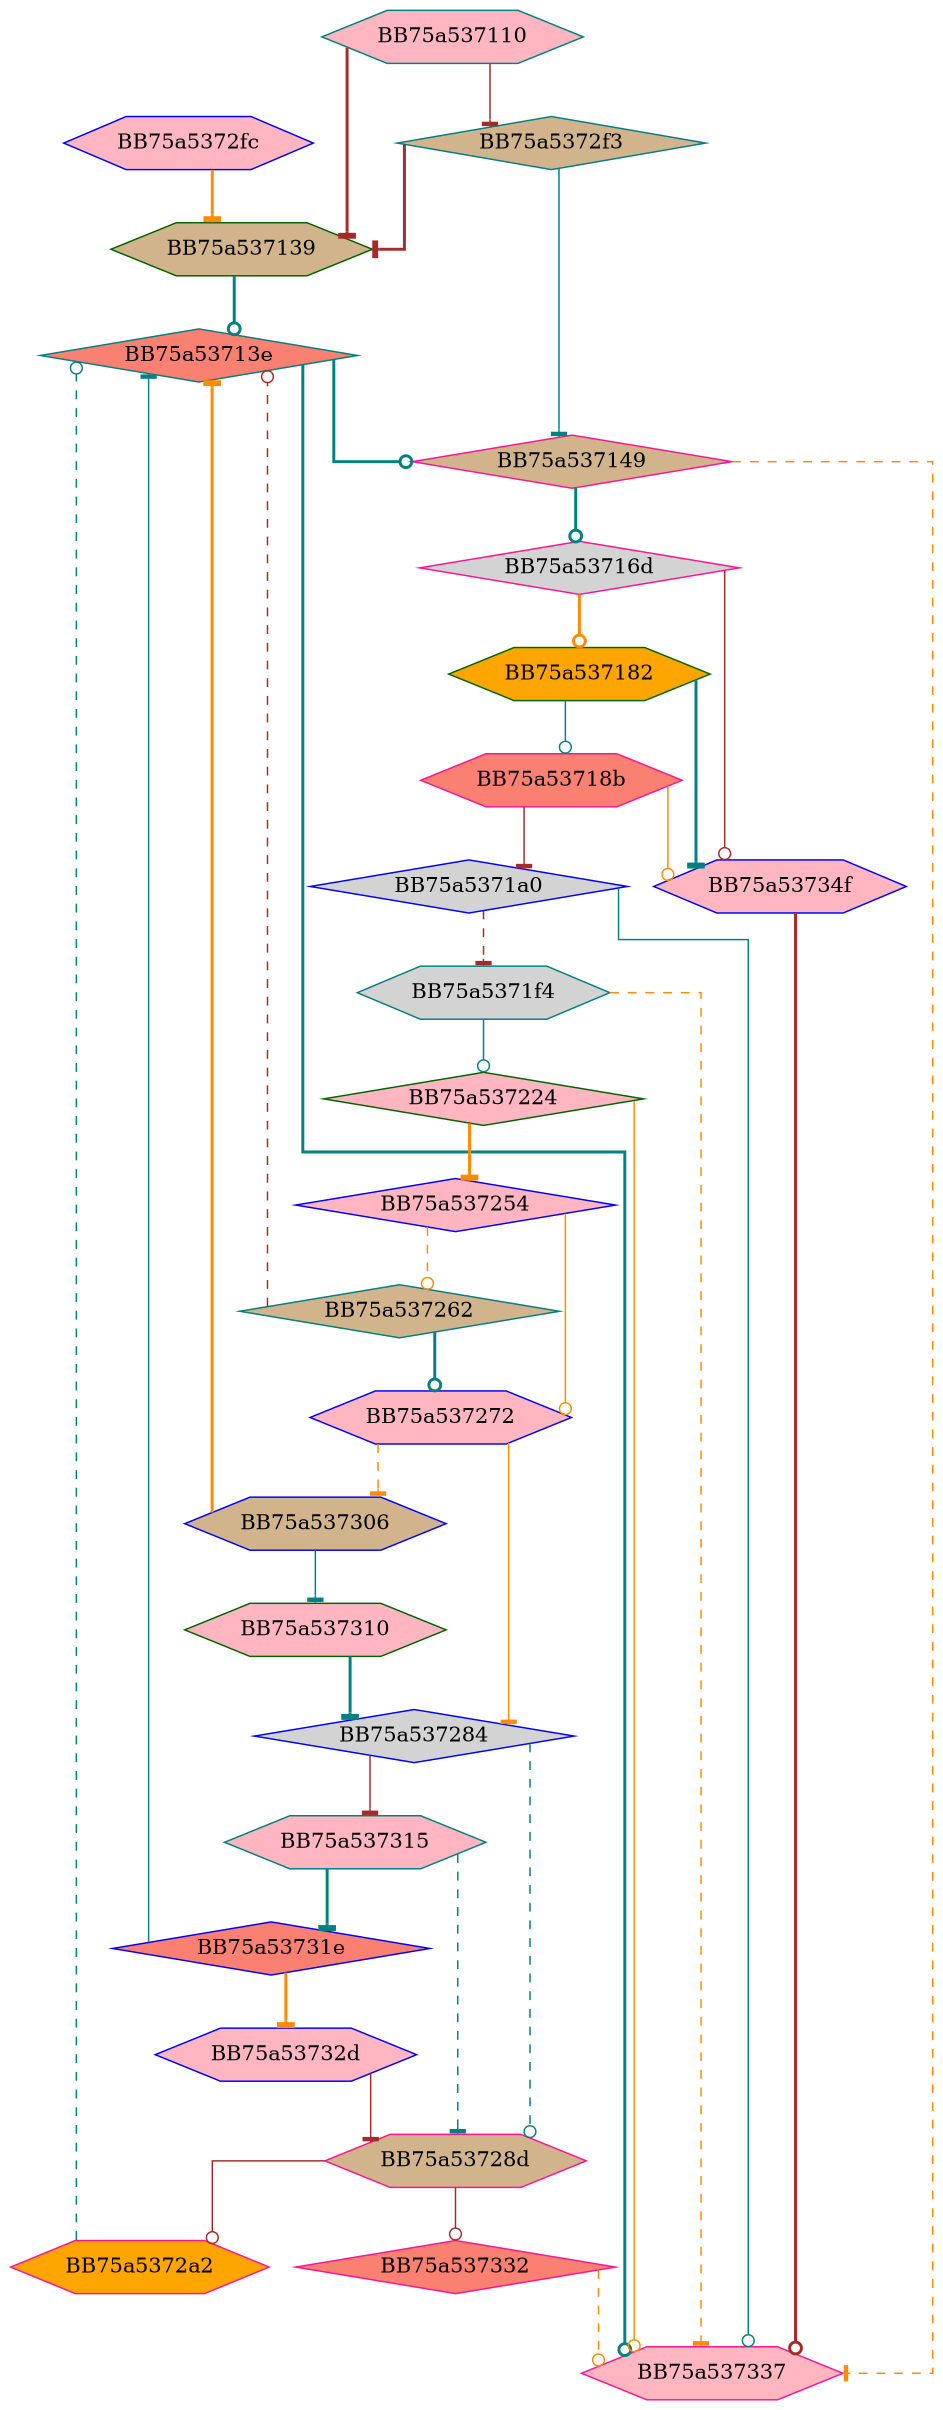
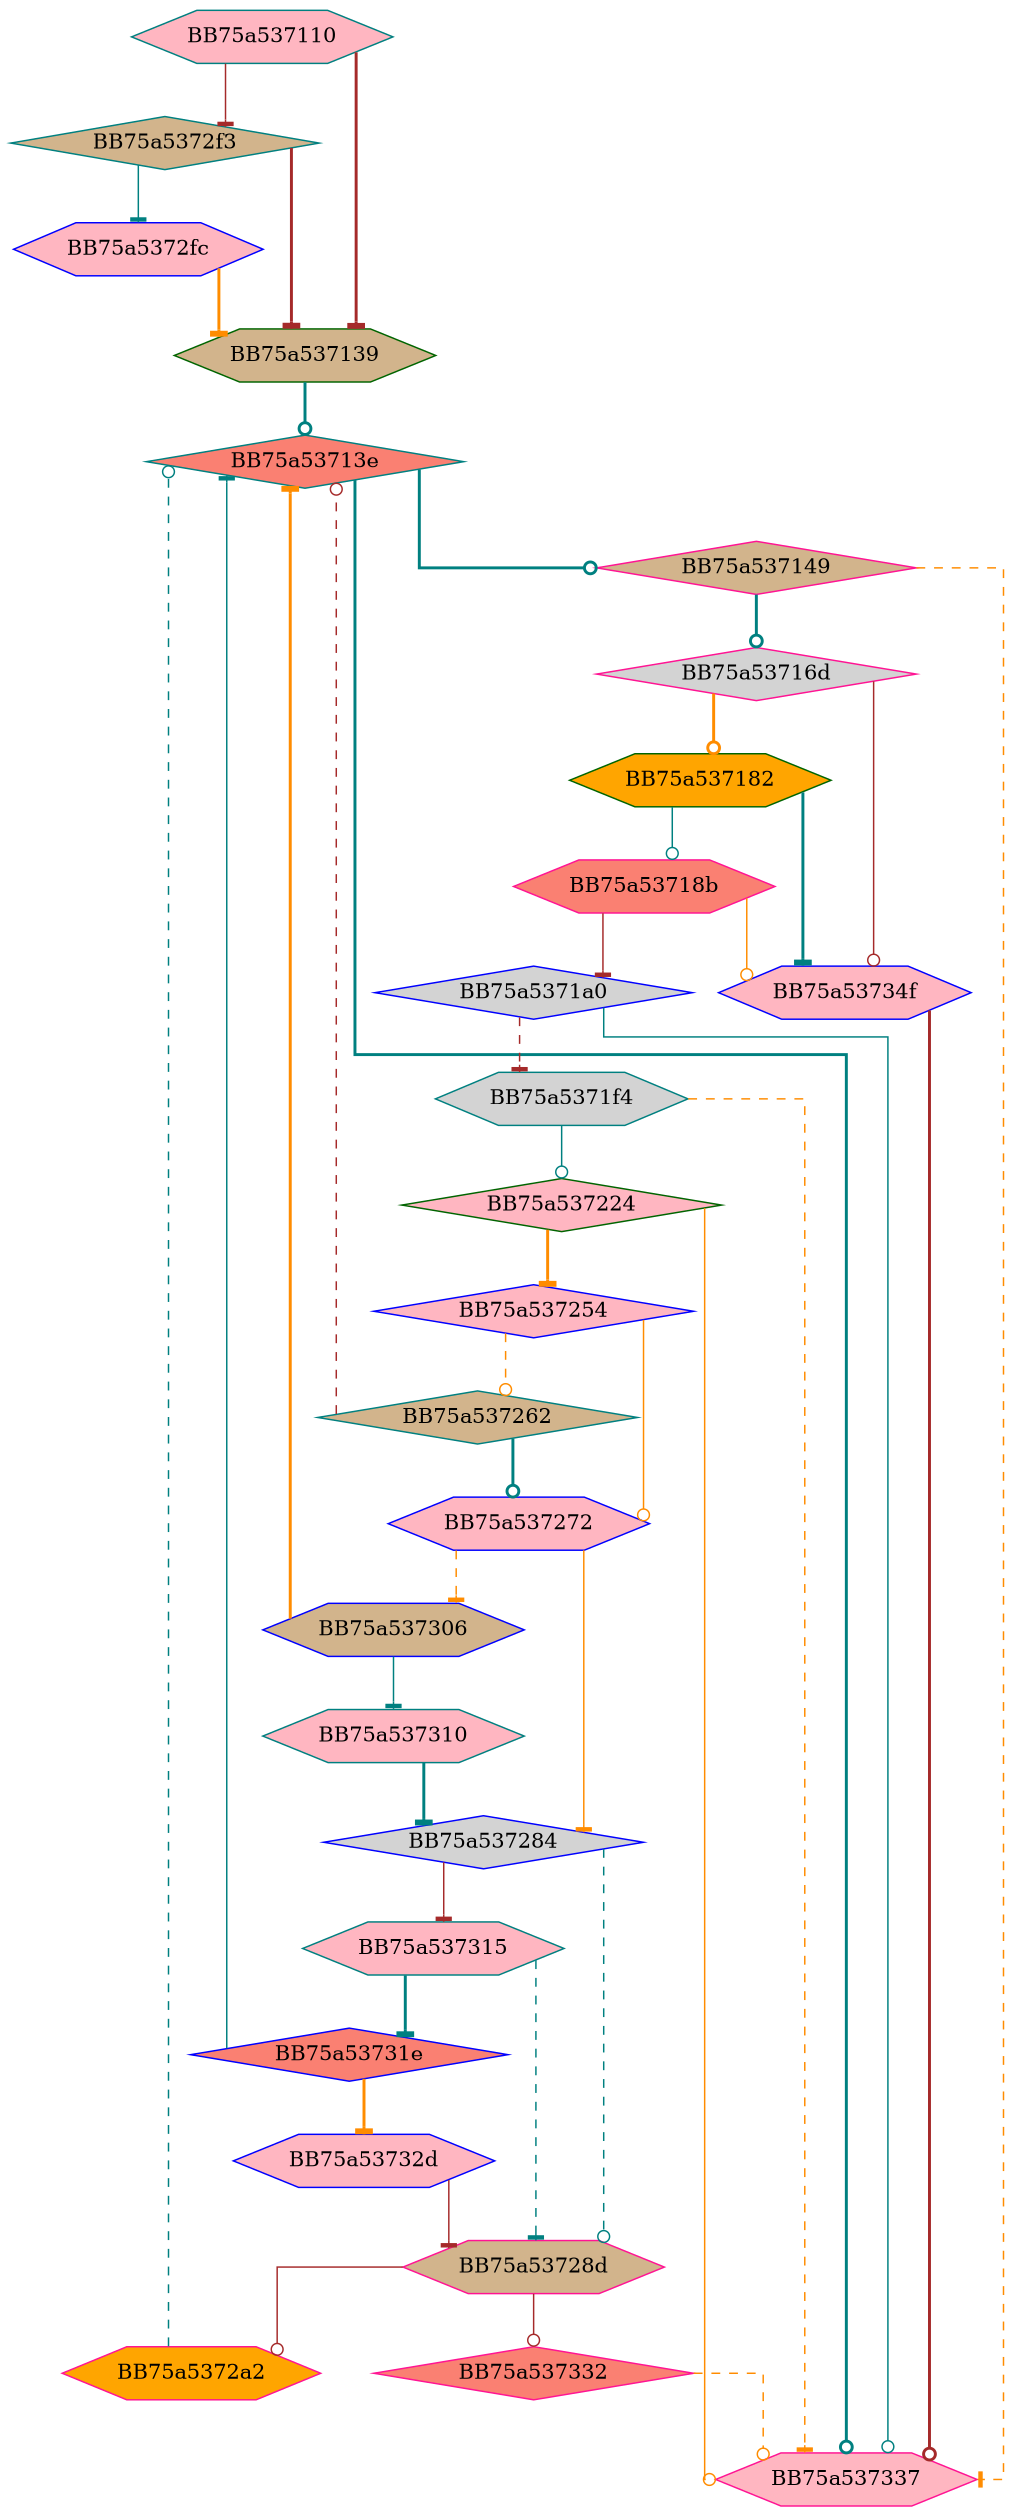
(559, 299) -> (138, 190)
(315, 1630) -> (394, 1736)
